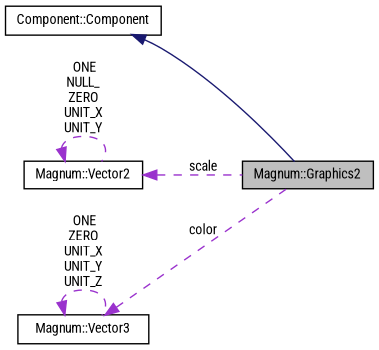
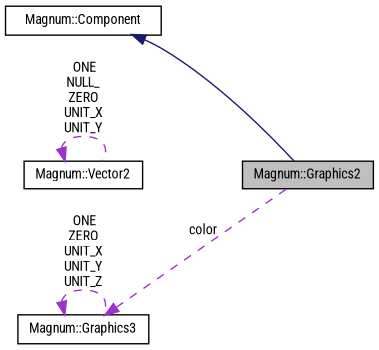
(83, 21) -> (83, 21)
(200, 175) -> none
(83, 329) -> (83, 329)
